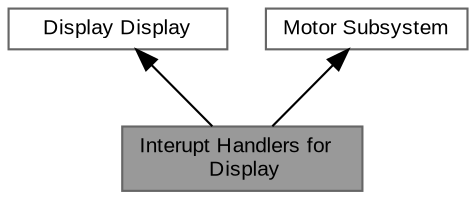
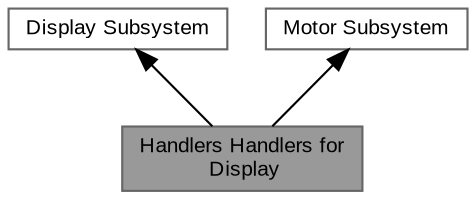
(118, 29) -> (118, 29)
(242, 159) -> (242, 159)
